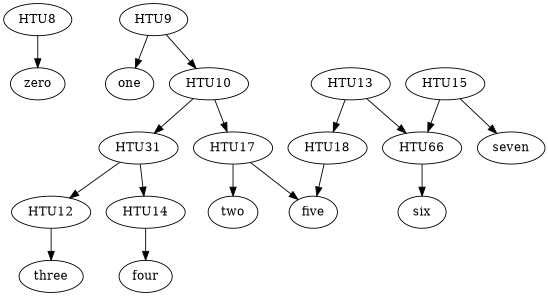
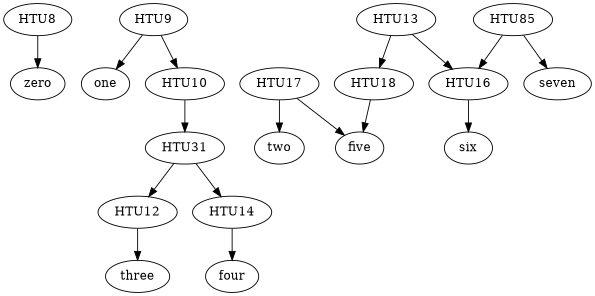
(445, 84) -> (513, 20)
(219, 112) -> none
(422, 148) -> (468, 84)
